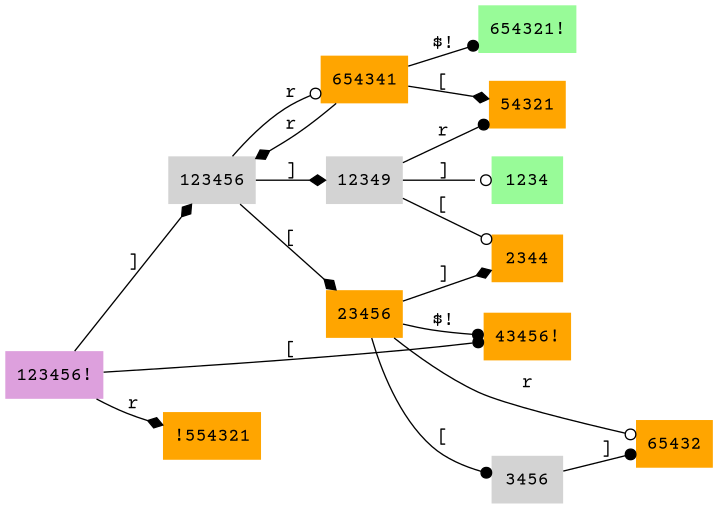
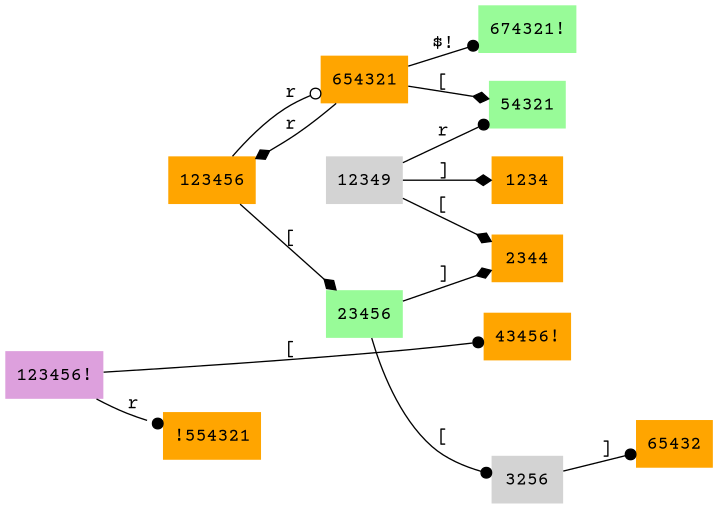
(527, 29) -> (527, 29)
(364, 80) -> (364, 80)
(527, 105) -> (527, 105)
(212, 180) -> (212, 180)
(283, 180) -> none
(439, 180) -> (439, 180)
(527, 180) -> (527, 180)
(442, 218) -> (442, 218)
(128, 284) -> none
(364, 314) -> (364, 314)
(437, 331) -> none
(503, 401) -> none
(121, 411) -> (121, 411)
(527, 480) -> (527, 480)
